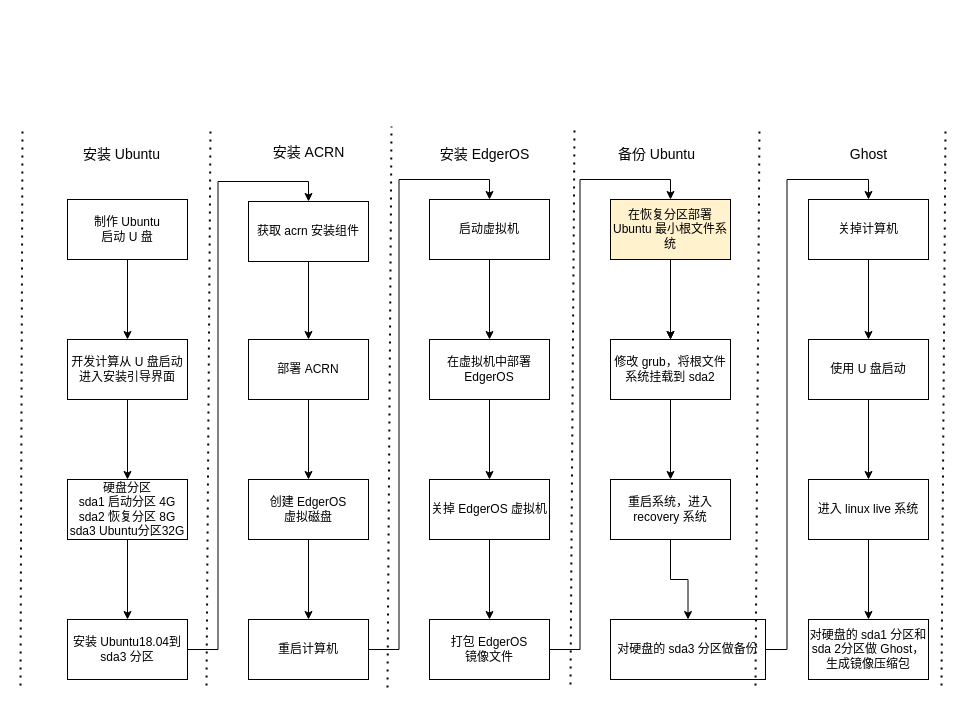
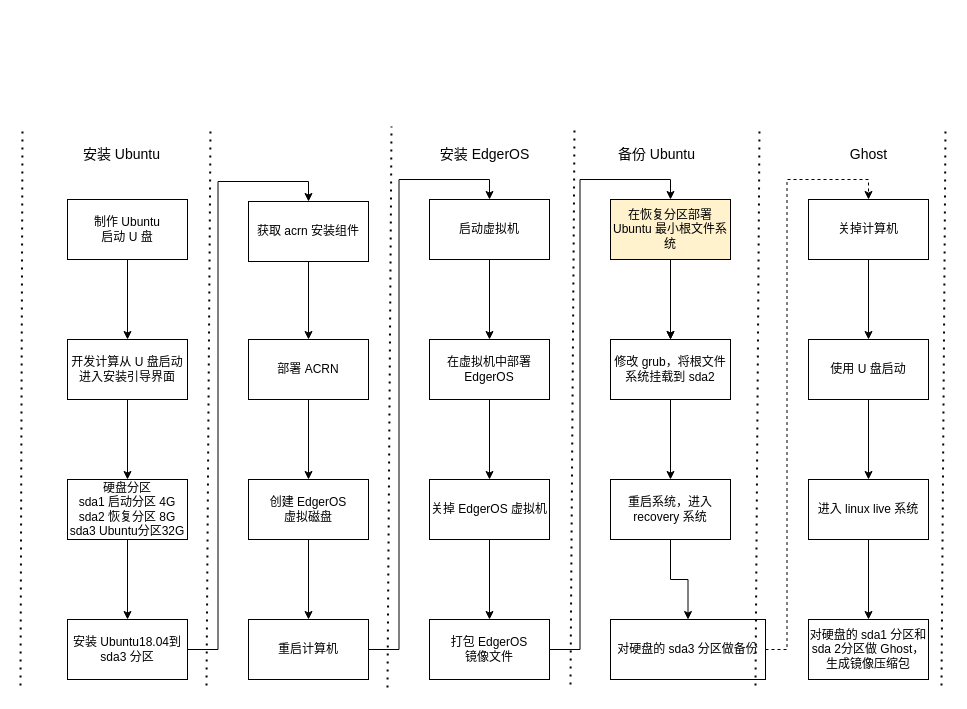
(309, 153) -> none
(787, 379) -> (787, 379)
